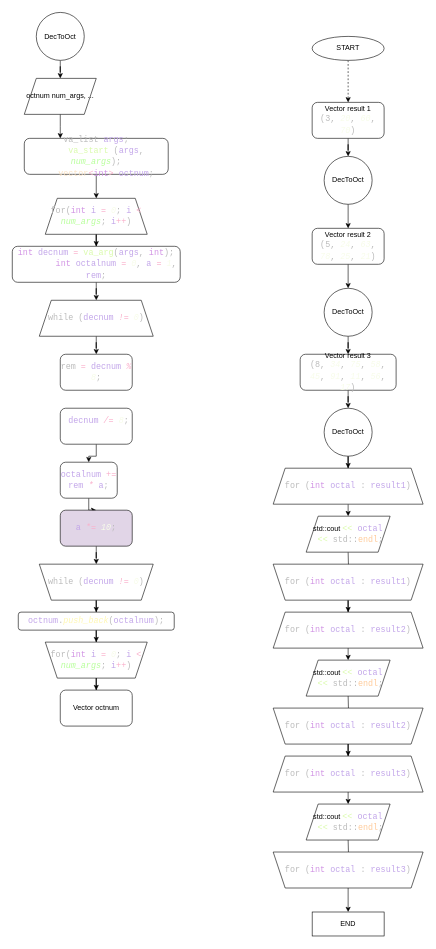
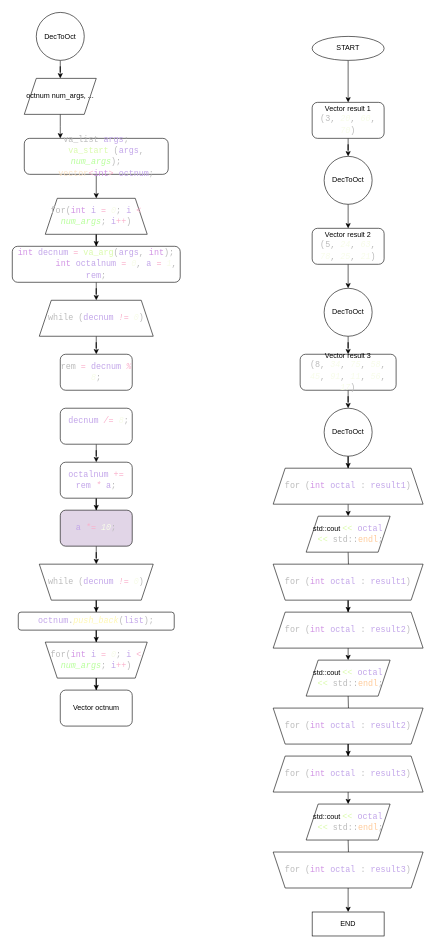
(348, 78) -> (348, 78)
(89, 480) -> (96, 480)
(96, 621) -> (96, 621)
